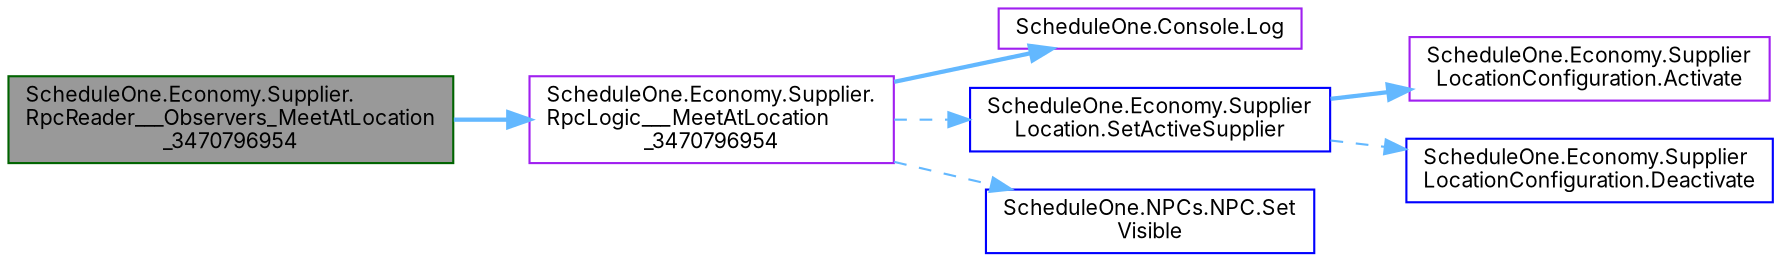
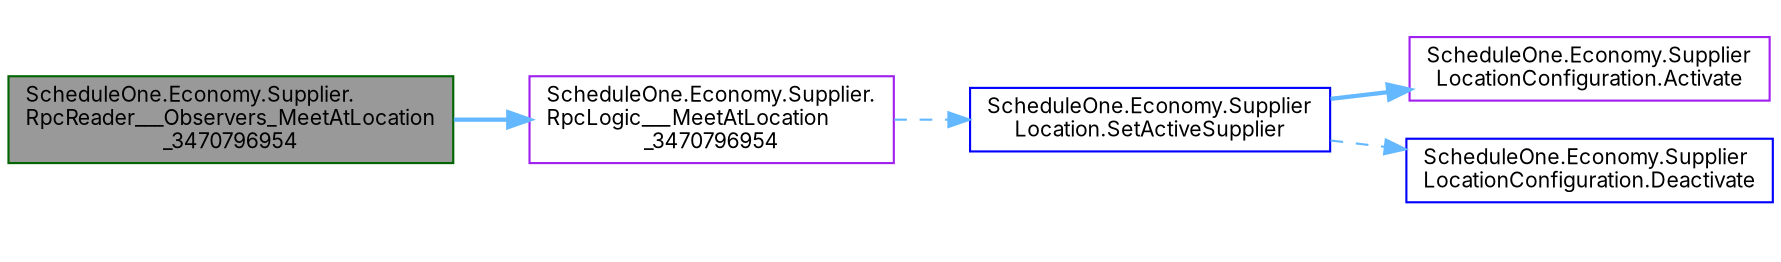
(1150, 29) -> none
(1150, 221) -> none
